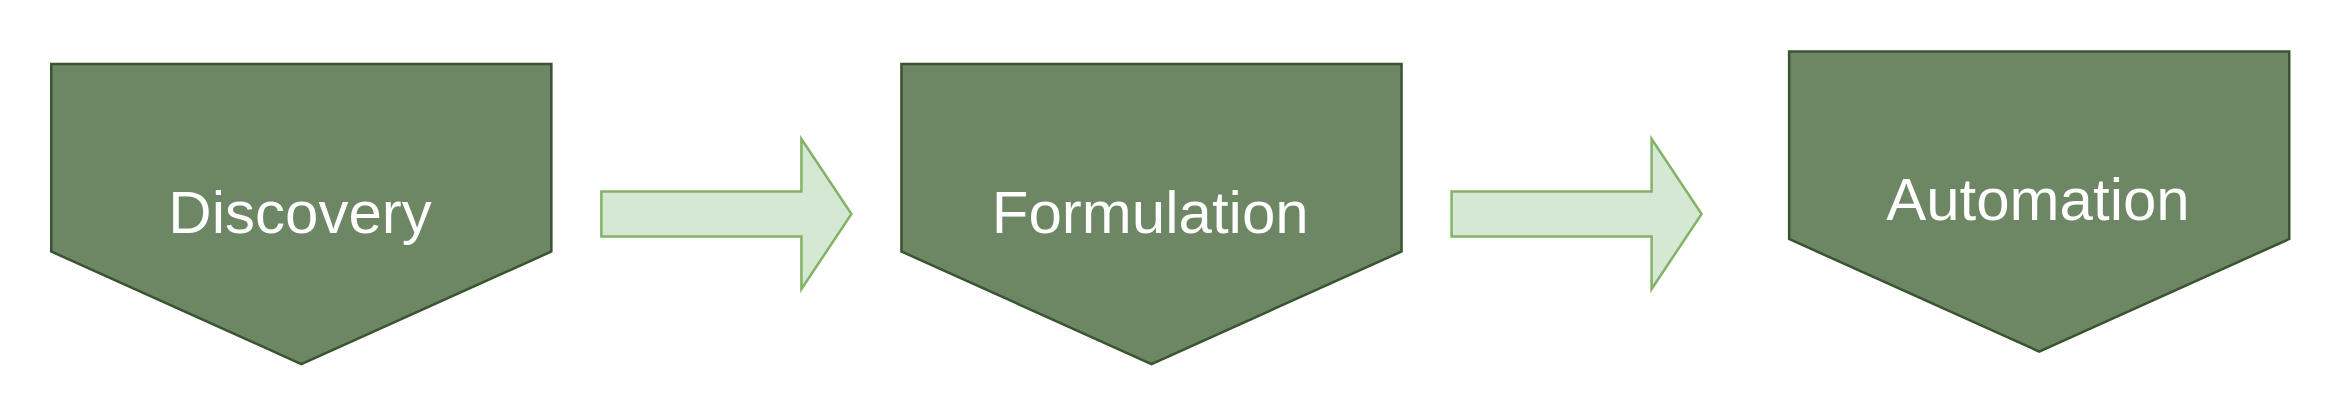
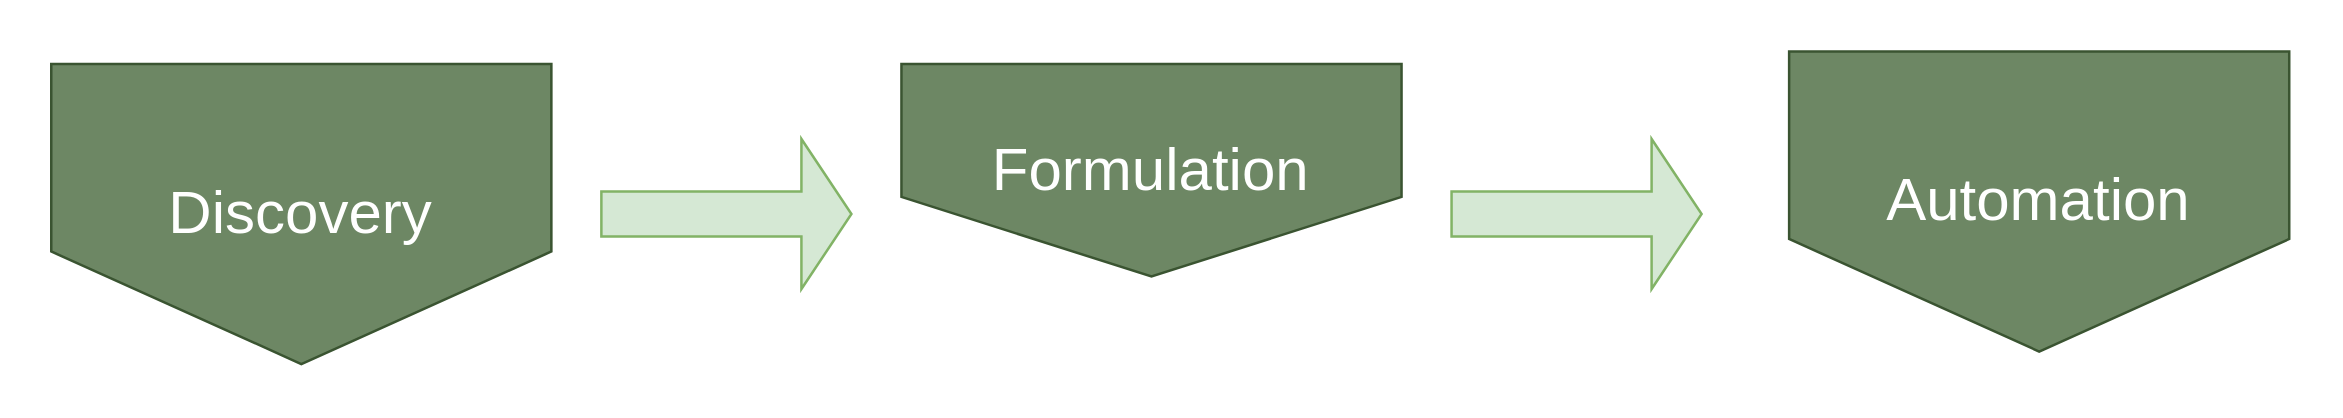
(1151, 214) -> (1151, 170)
